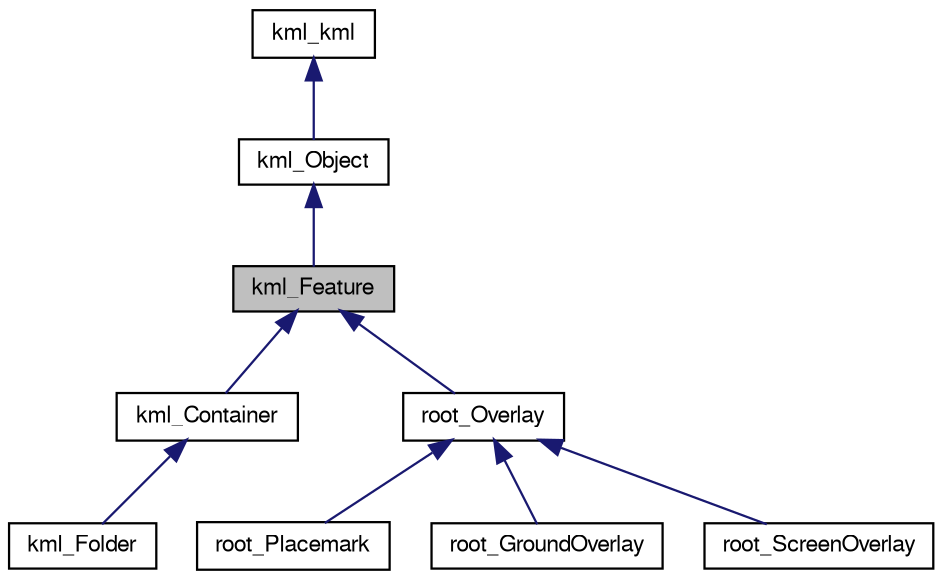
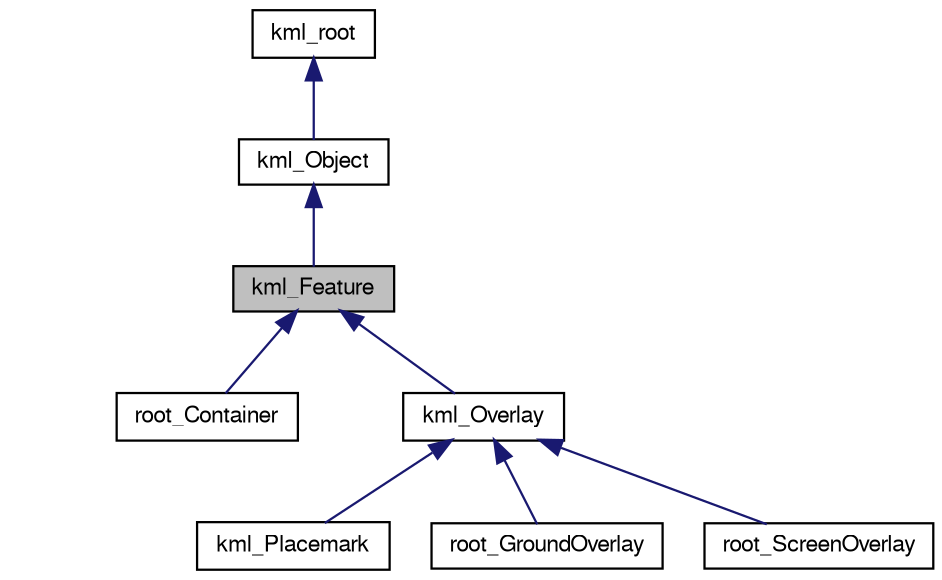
(314, 34) -> (314, 34)
(207, 417) -> (207, 417)
(484, 417) -> (484, 417)
(83, 546) -> none
(293, 546) -> (293, 546)
